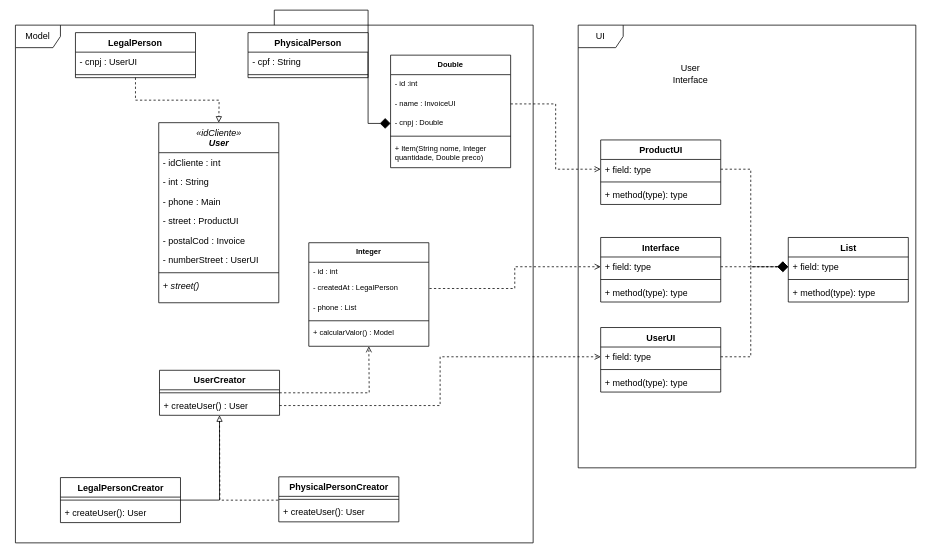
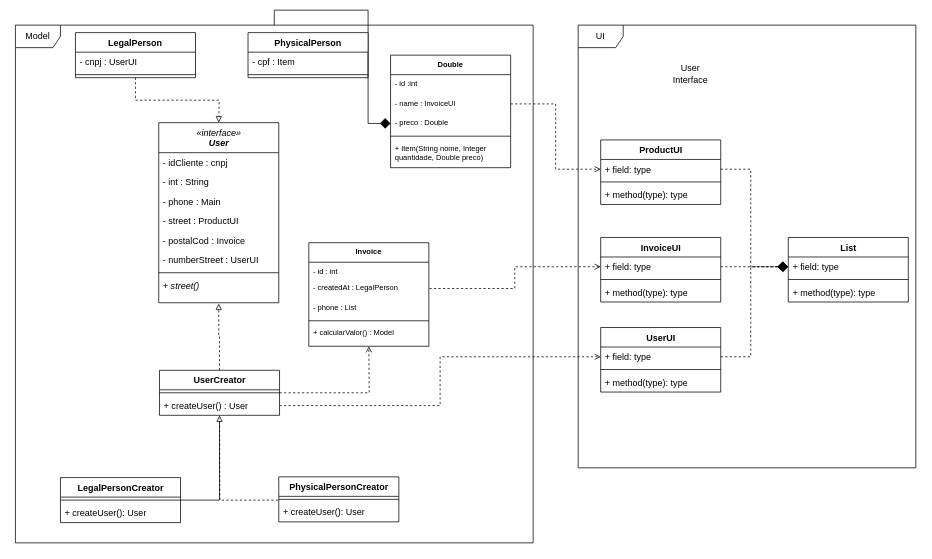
(281, 62) -> (278, 62)
(421, 123) -> (423, 123)
(219, 139) -> (219, 139)
(196, 163) -> (200, 163)
(661, 248) -> (661, 248)
(368, 252) -> (368, 252)
none -> (219, 339)
